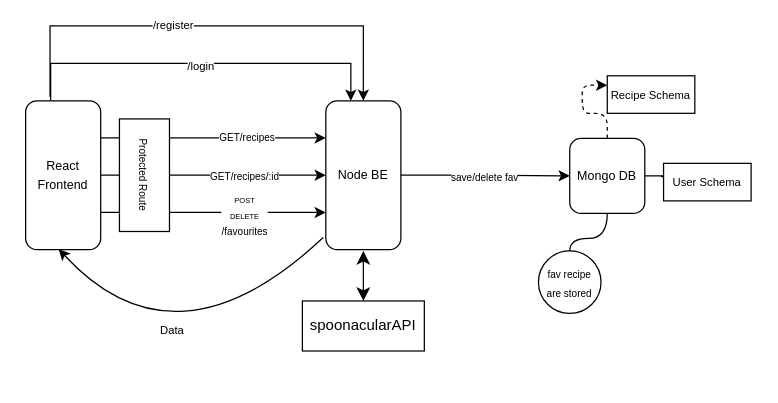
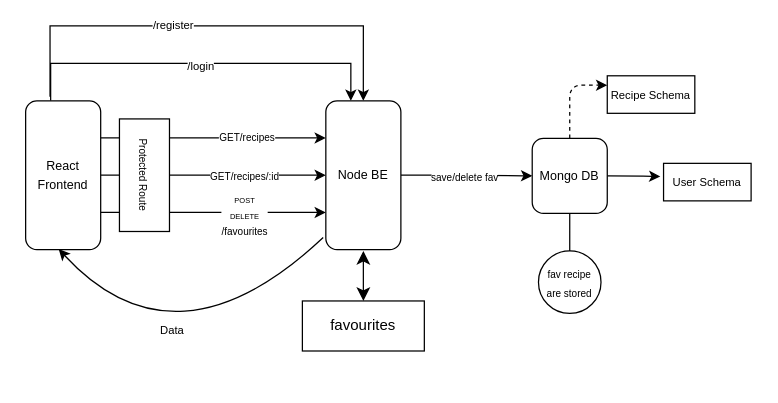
(607, 176) -> (569, 176)
(363, 326) -> (363, 326)
